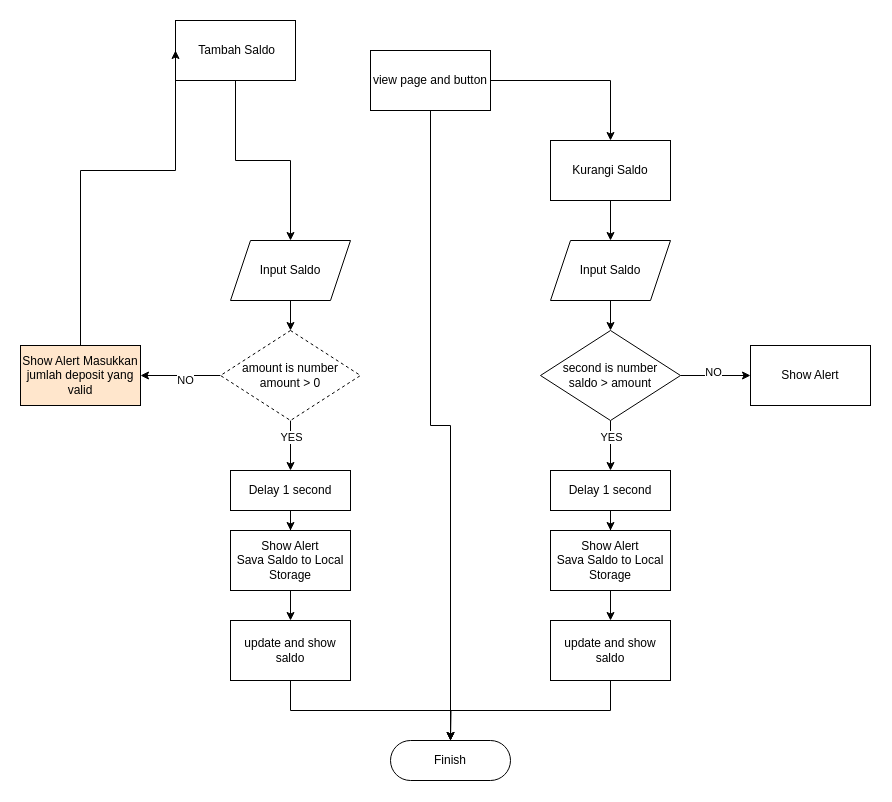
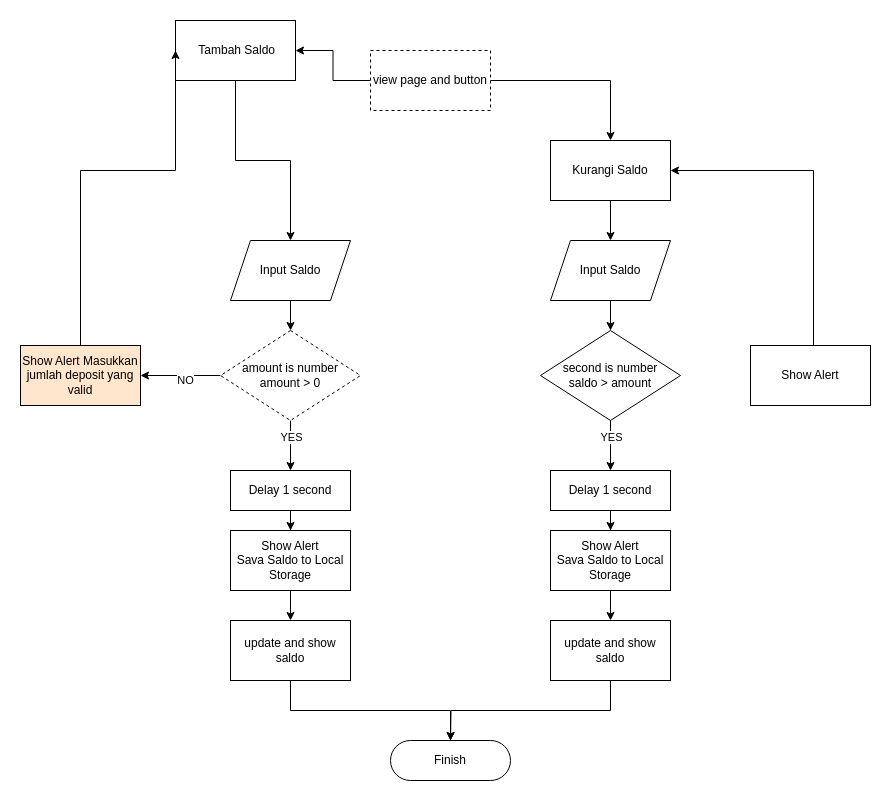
(431, 81) -> (431, 81)
none -> (814, 191)
(712, 376) -> none
(431, 419) -> (333, 69)
